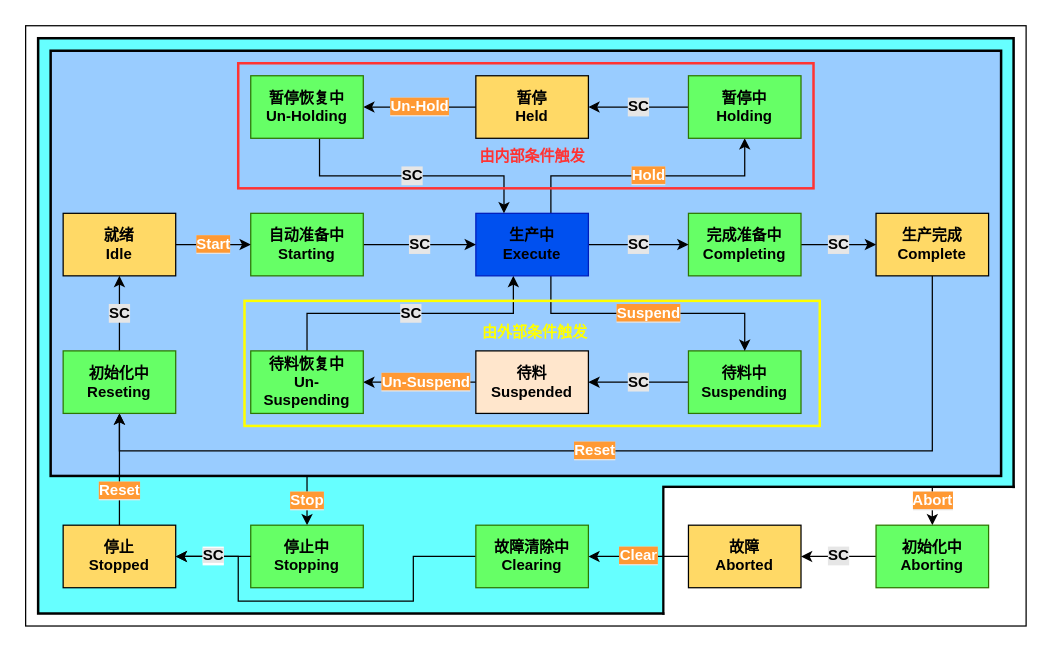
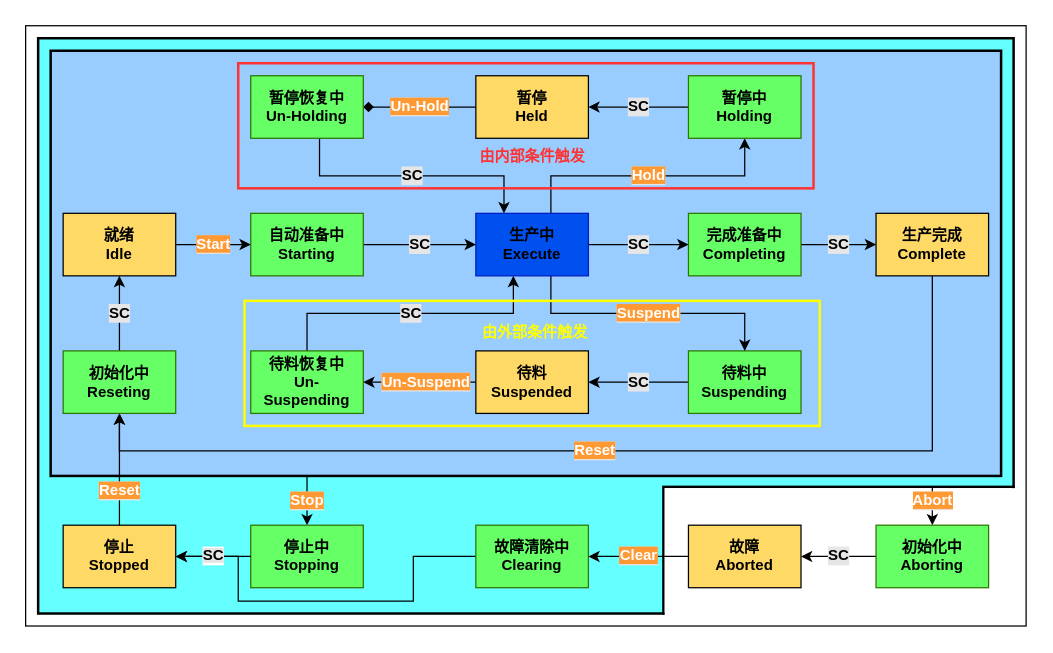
(373, 107) -> (374, 107)
(532, 382) -> (532, 382)
